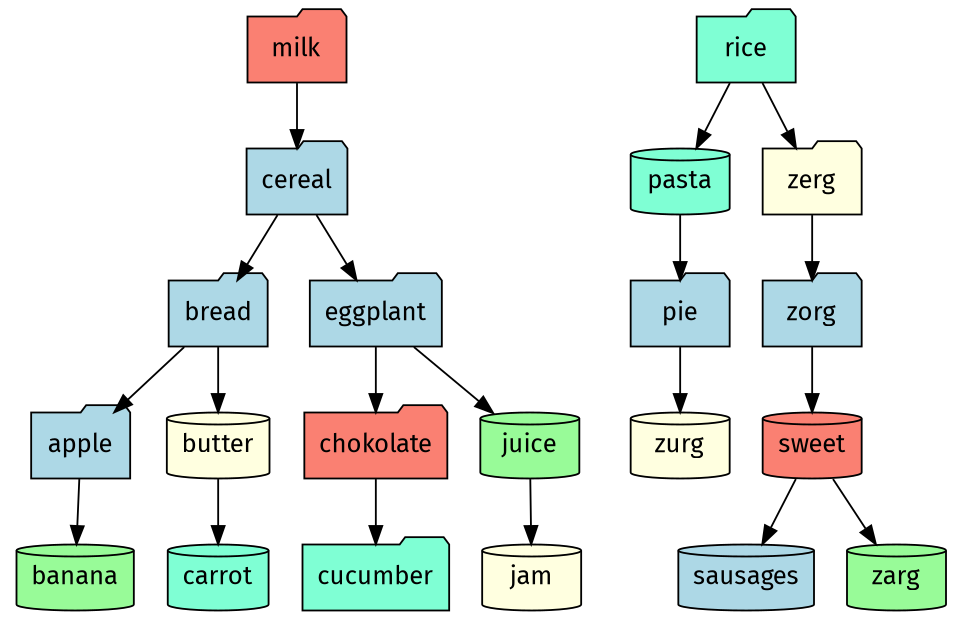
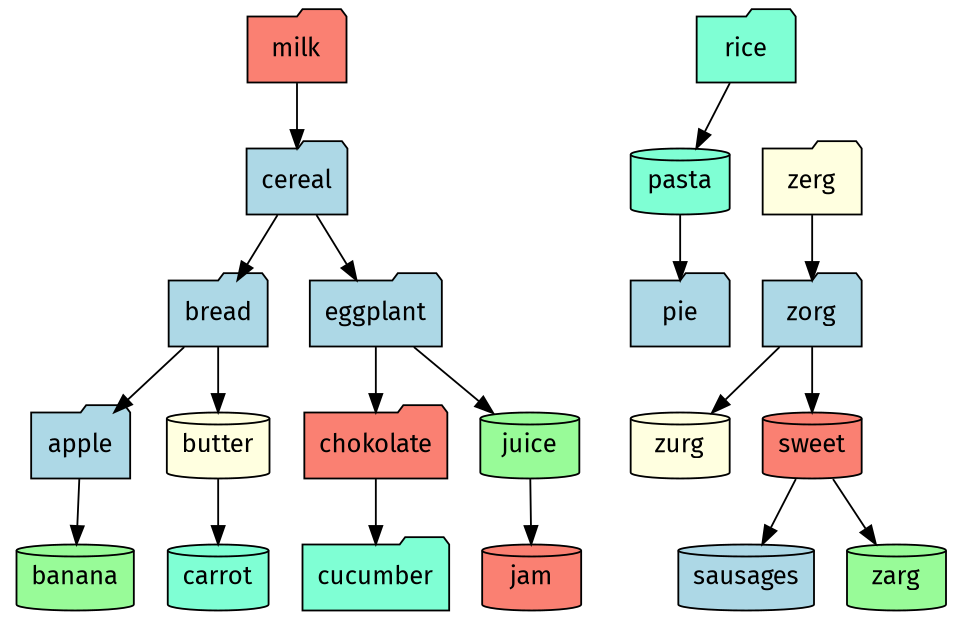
(775, 107) -> none
(680, 371) -> (753, 373)
(532, 578) -> (532, 578)
